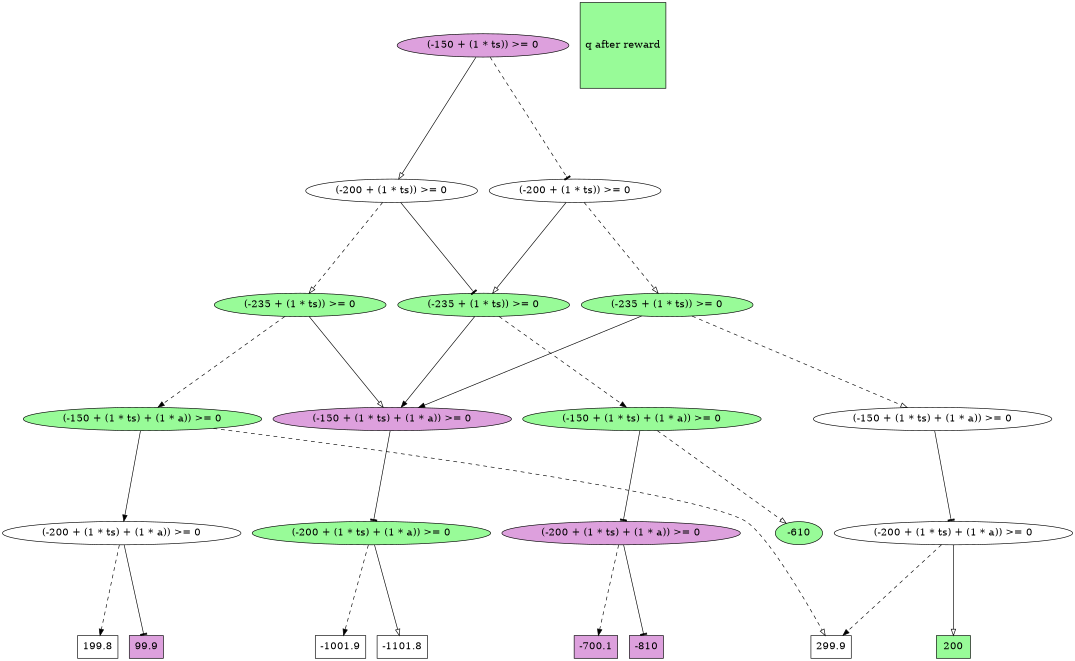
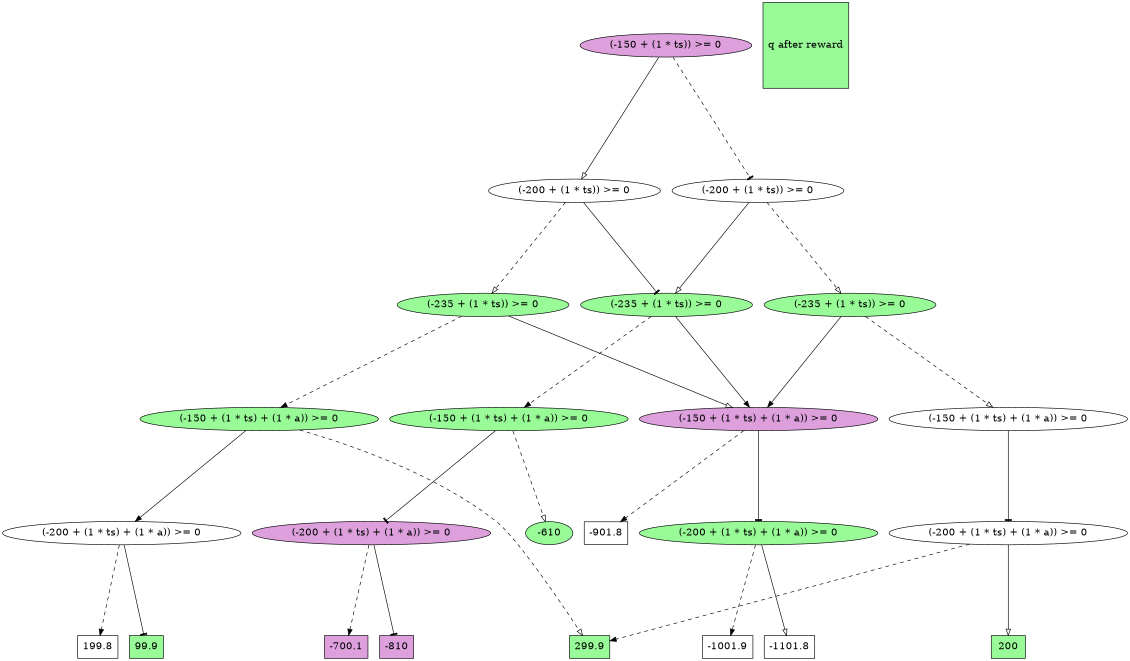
none -> (606, 533)
(146, 647) -> (146, 647)
(831, 647) -> (590, 647)
